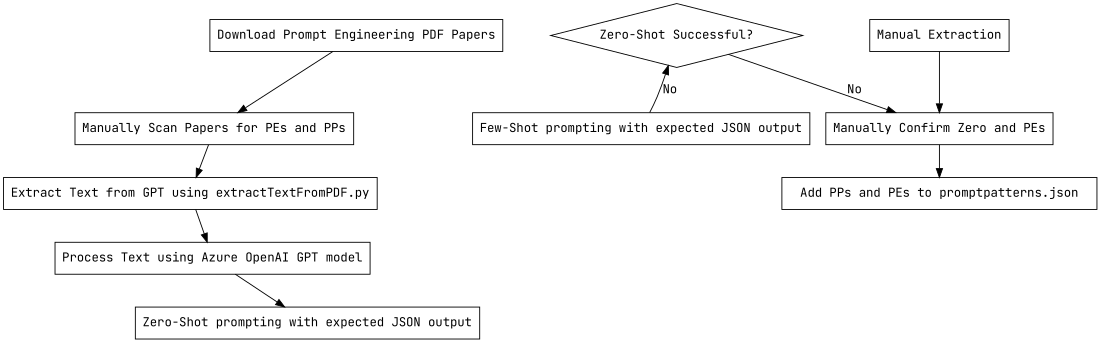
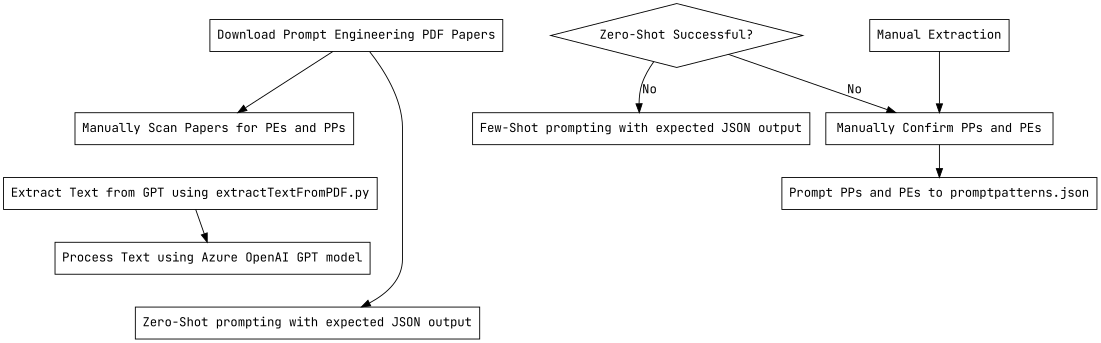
(658, 94) -> (643, 82)
(939, 129) -> (939, 129)
(204, 157) -> none
(939, 193) -> (939, 193)
(256, 288) -> (402, 180)
